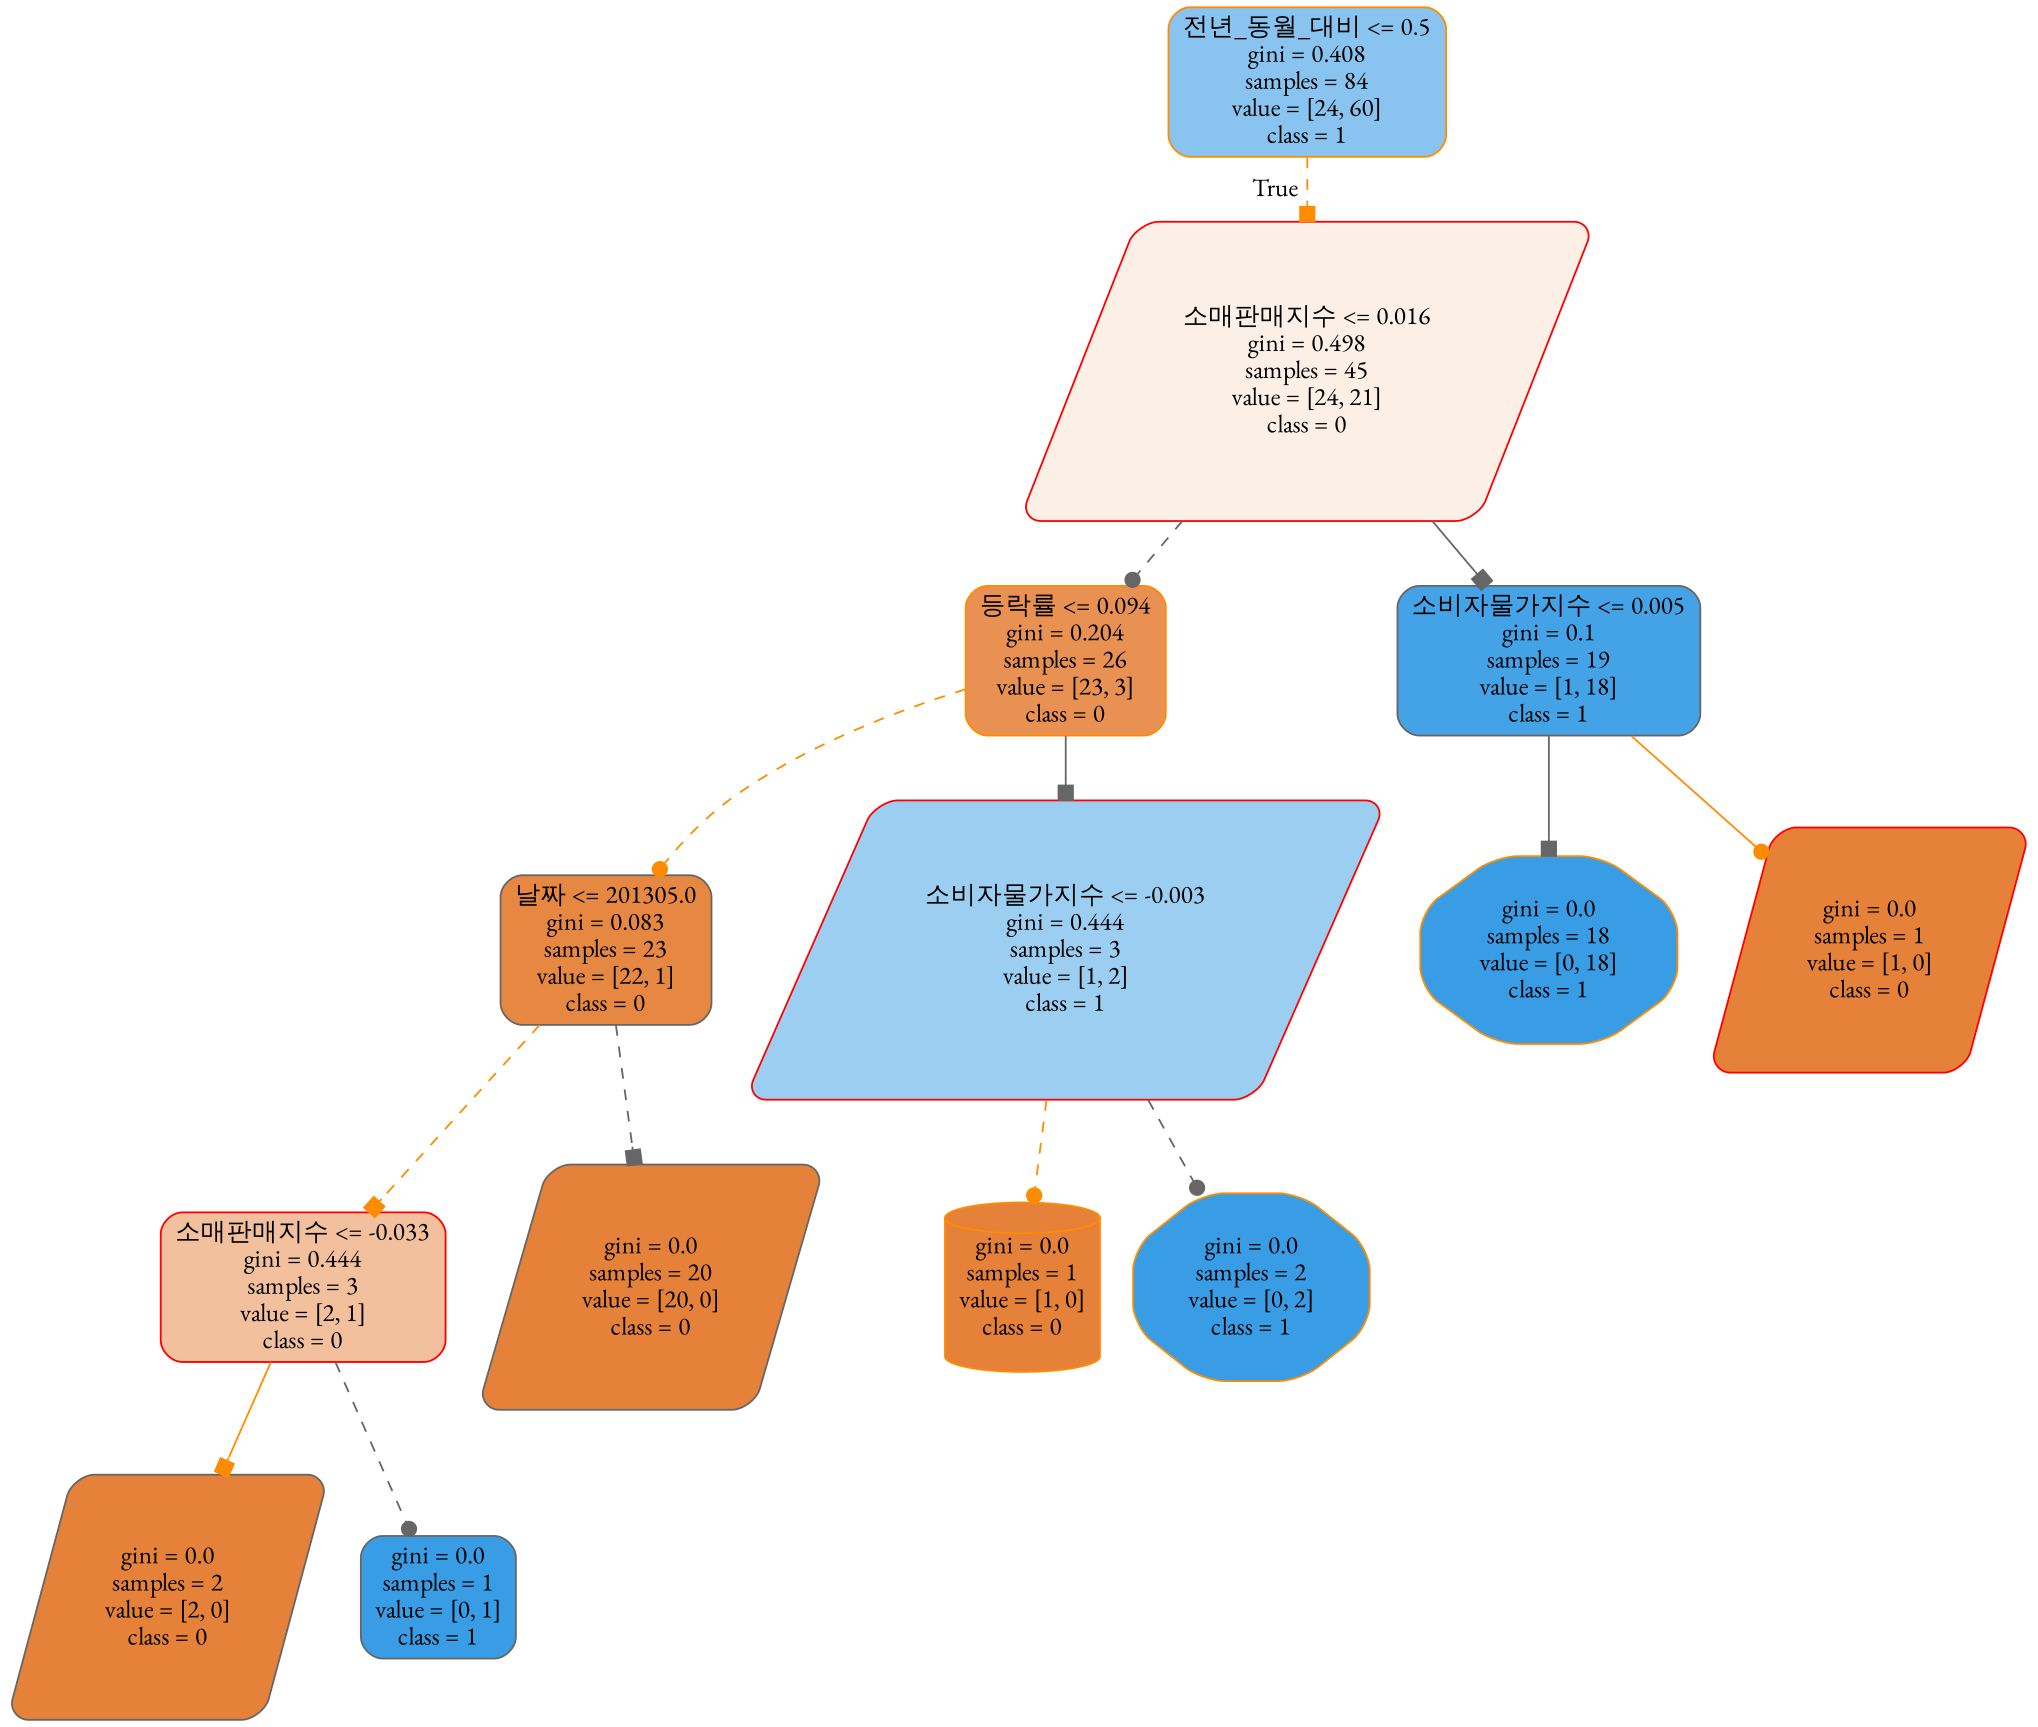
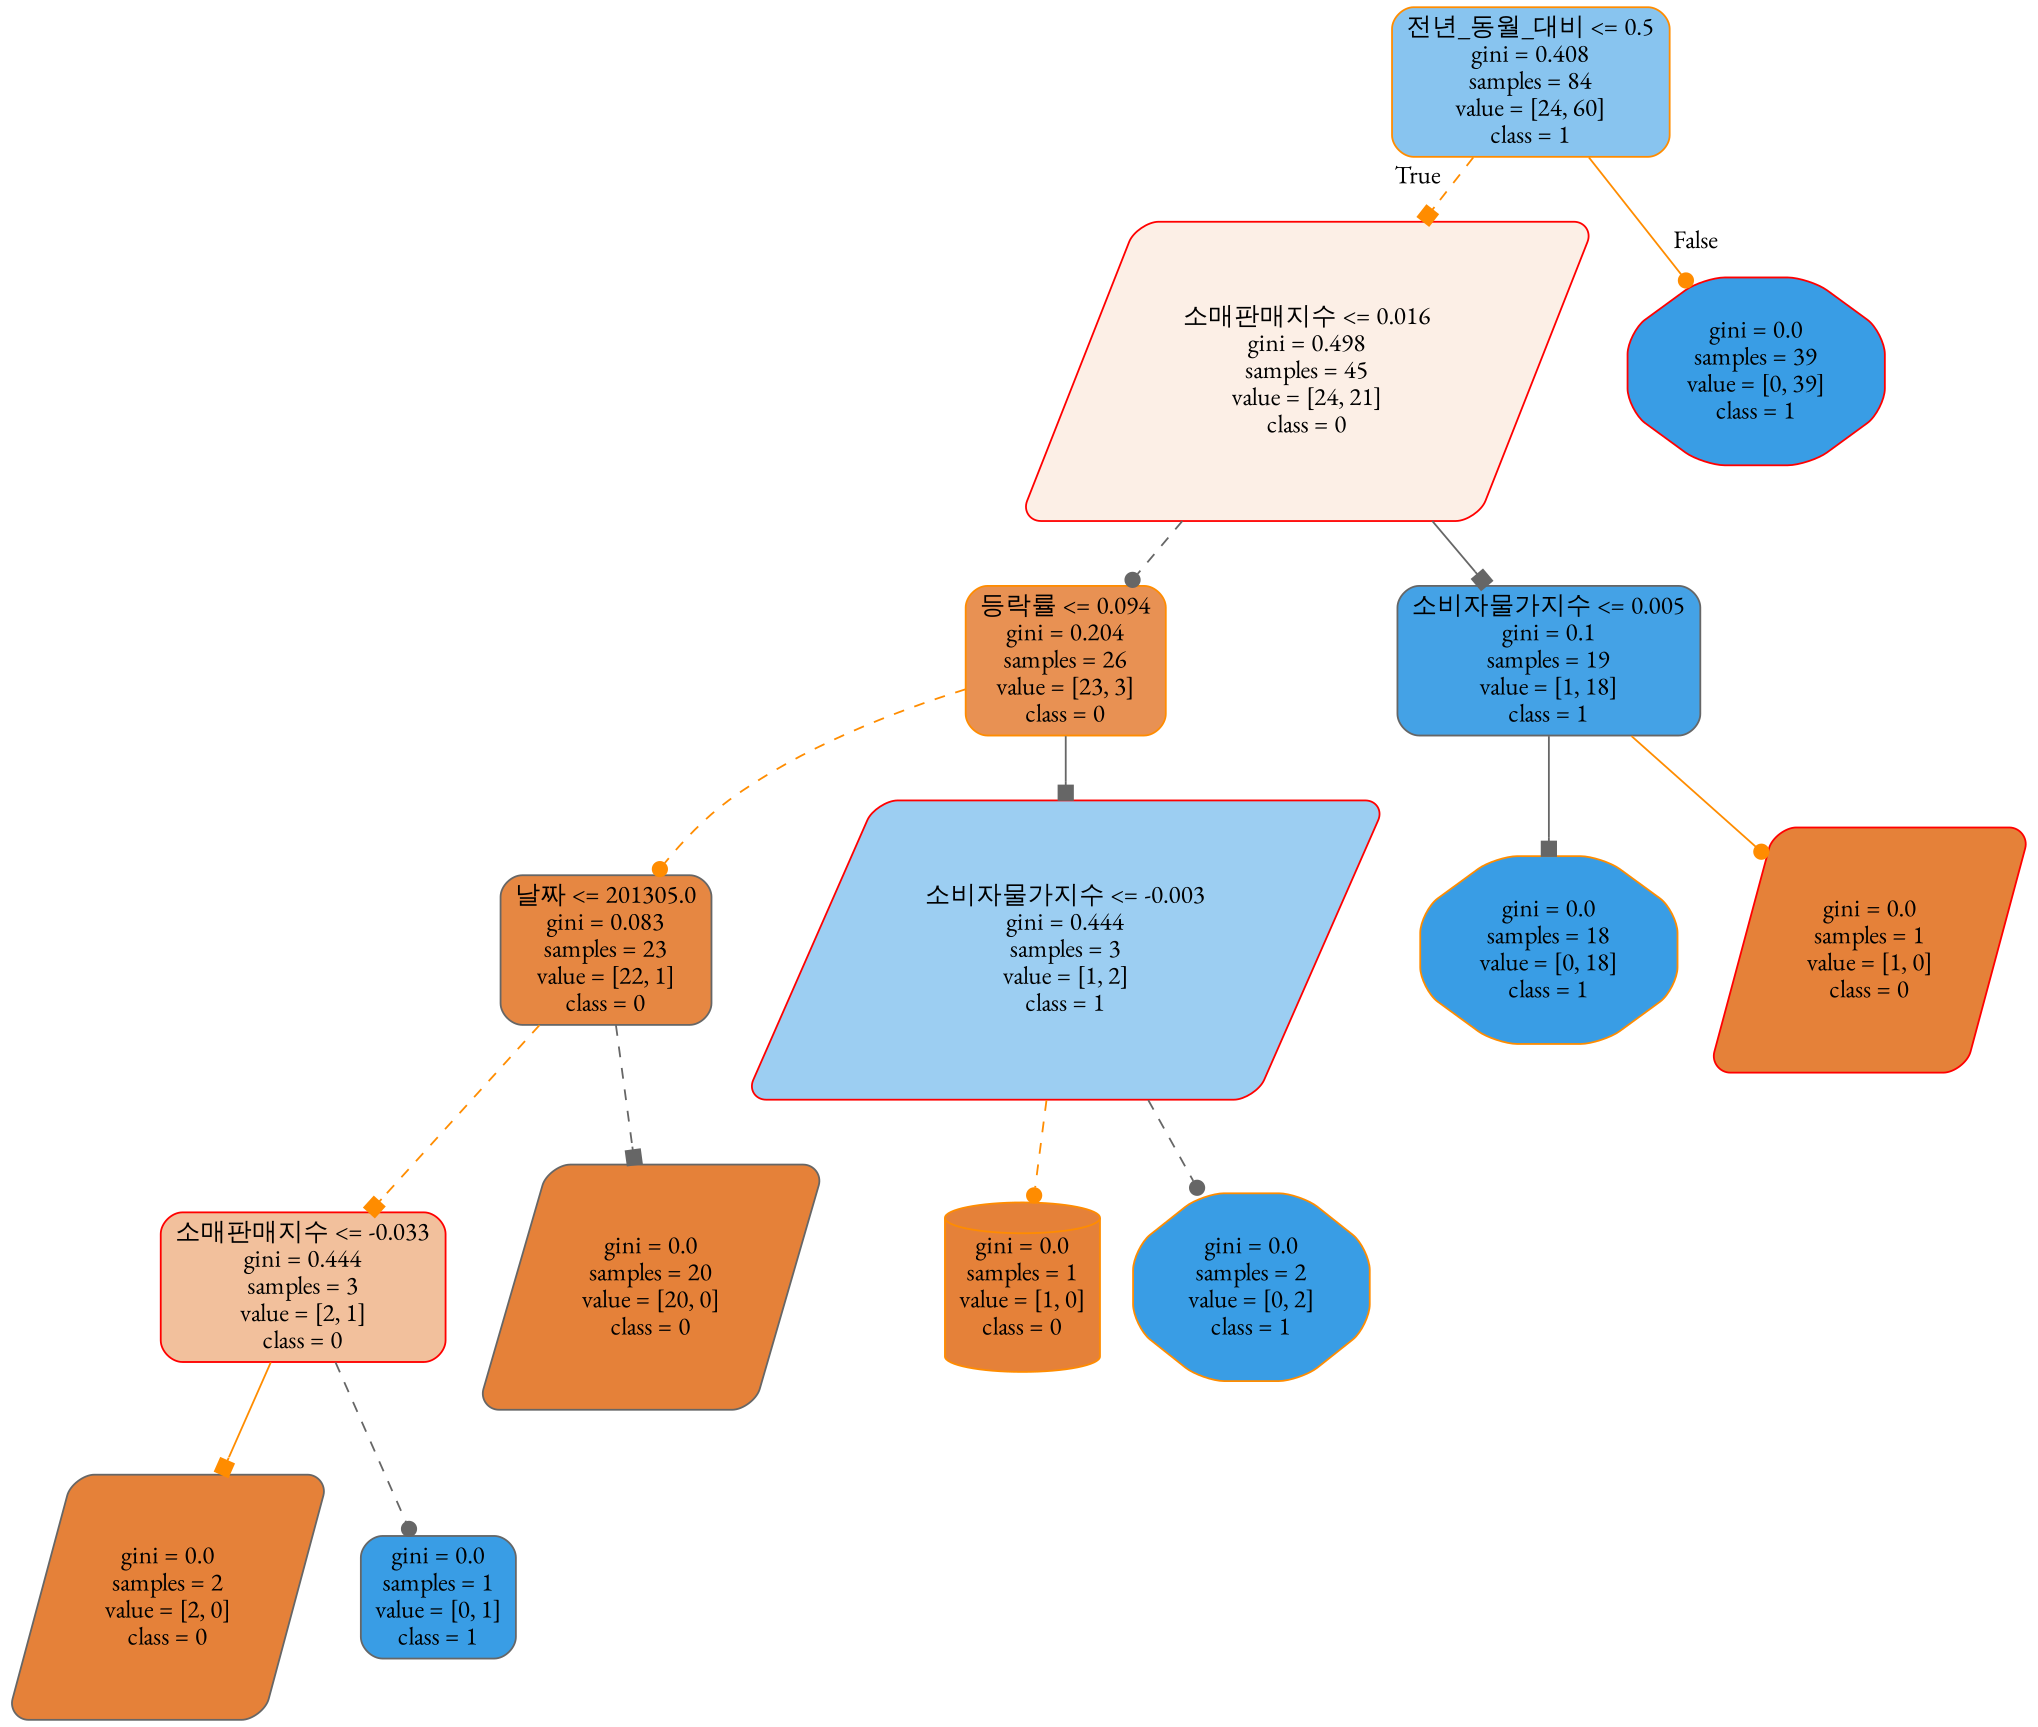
none -> (1756, 371)
